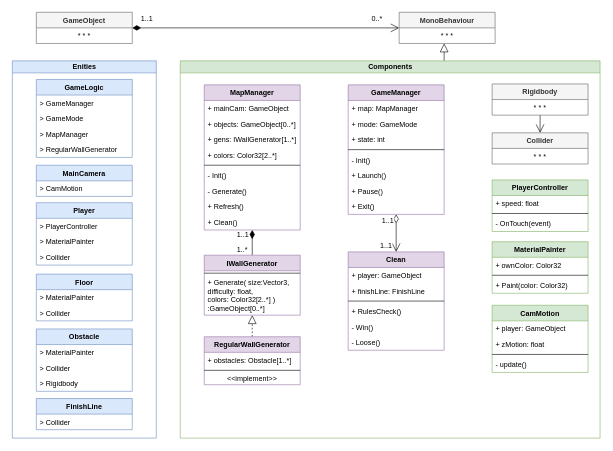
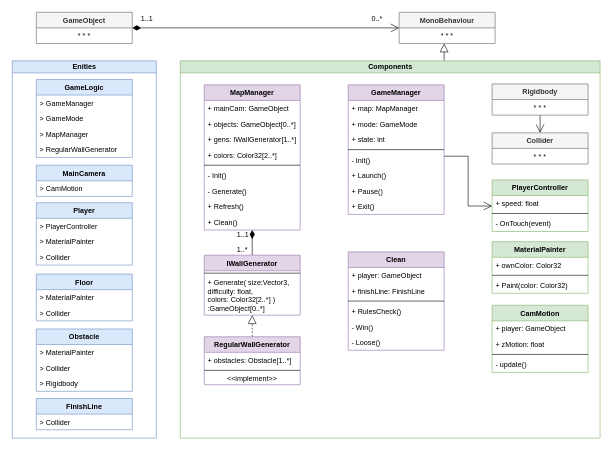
none -> (468, 171)
(396, 236) -> none
